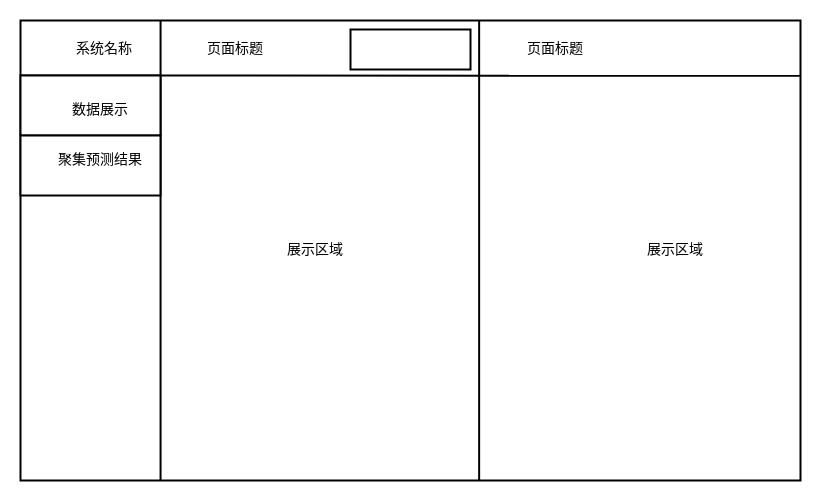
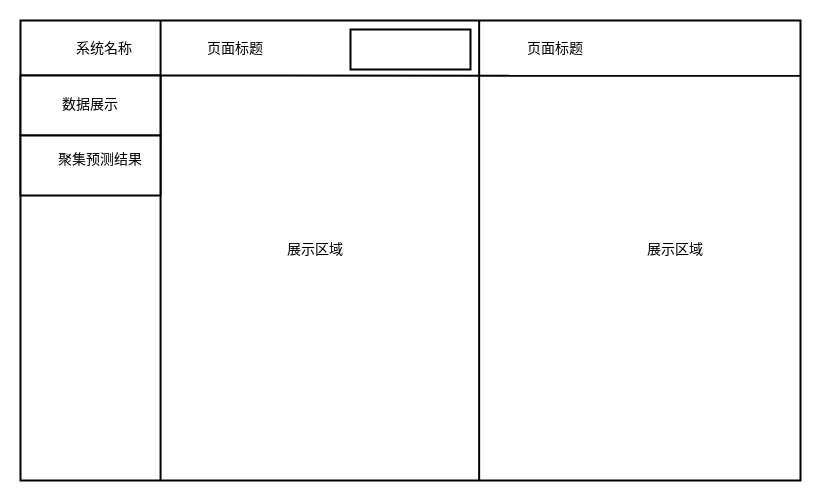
(101, 111) -> (91, 106)
